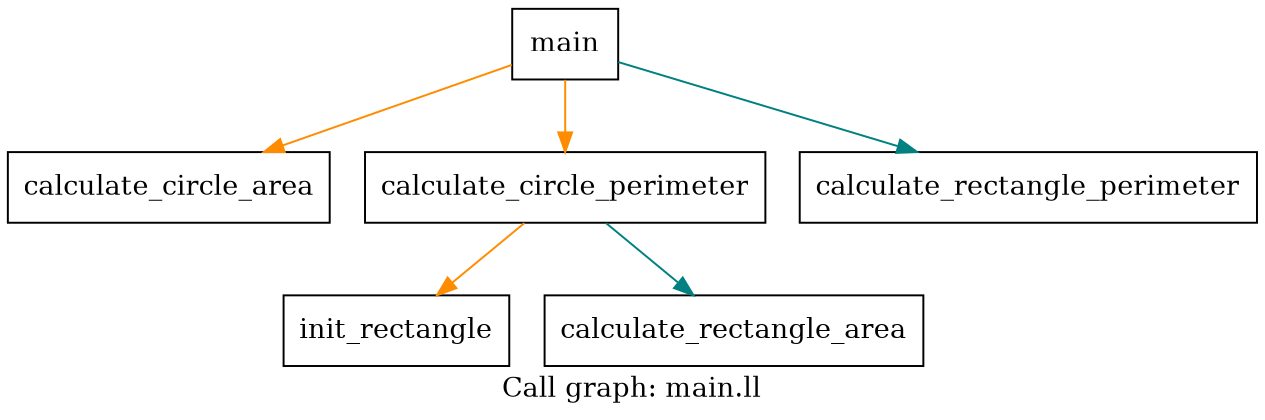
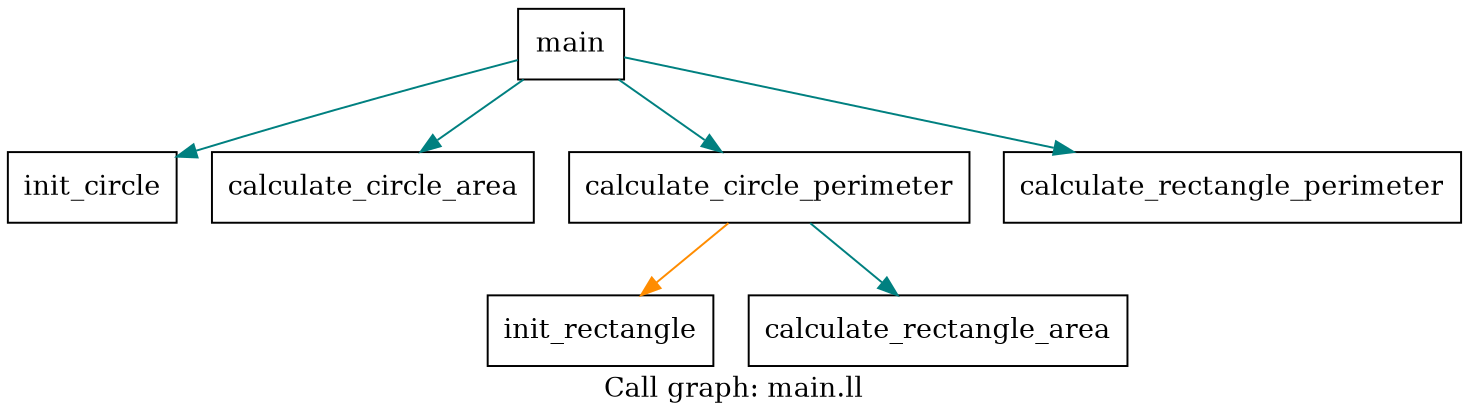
(397, 105) -> (481, 110)
(565, 106) -> (662, 110)
none -> (92, 187)
